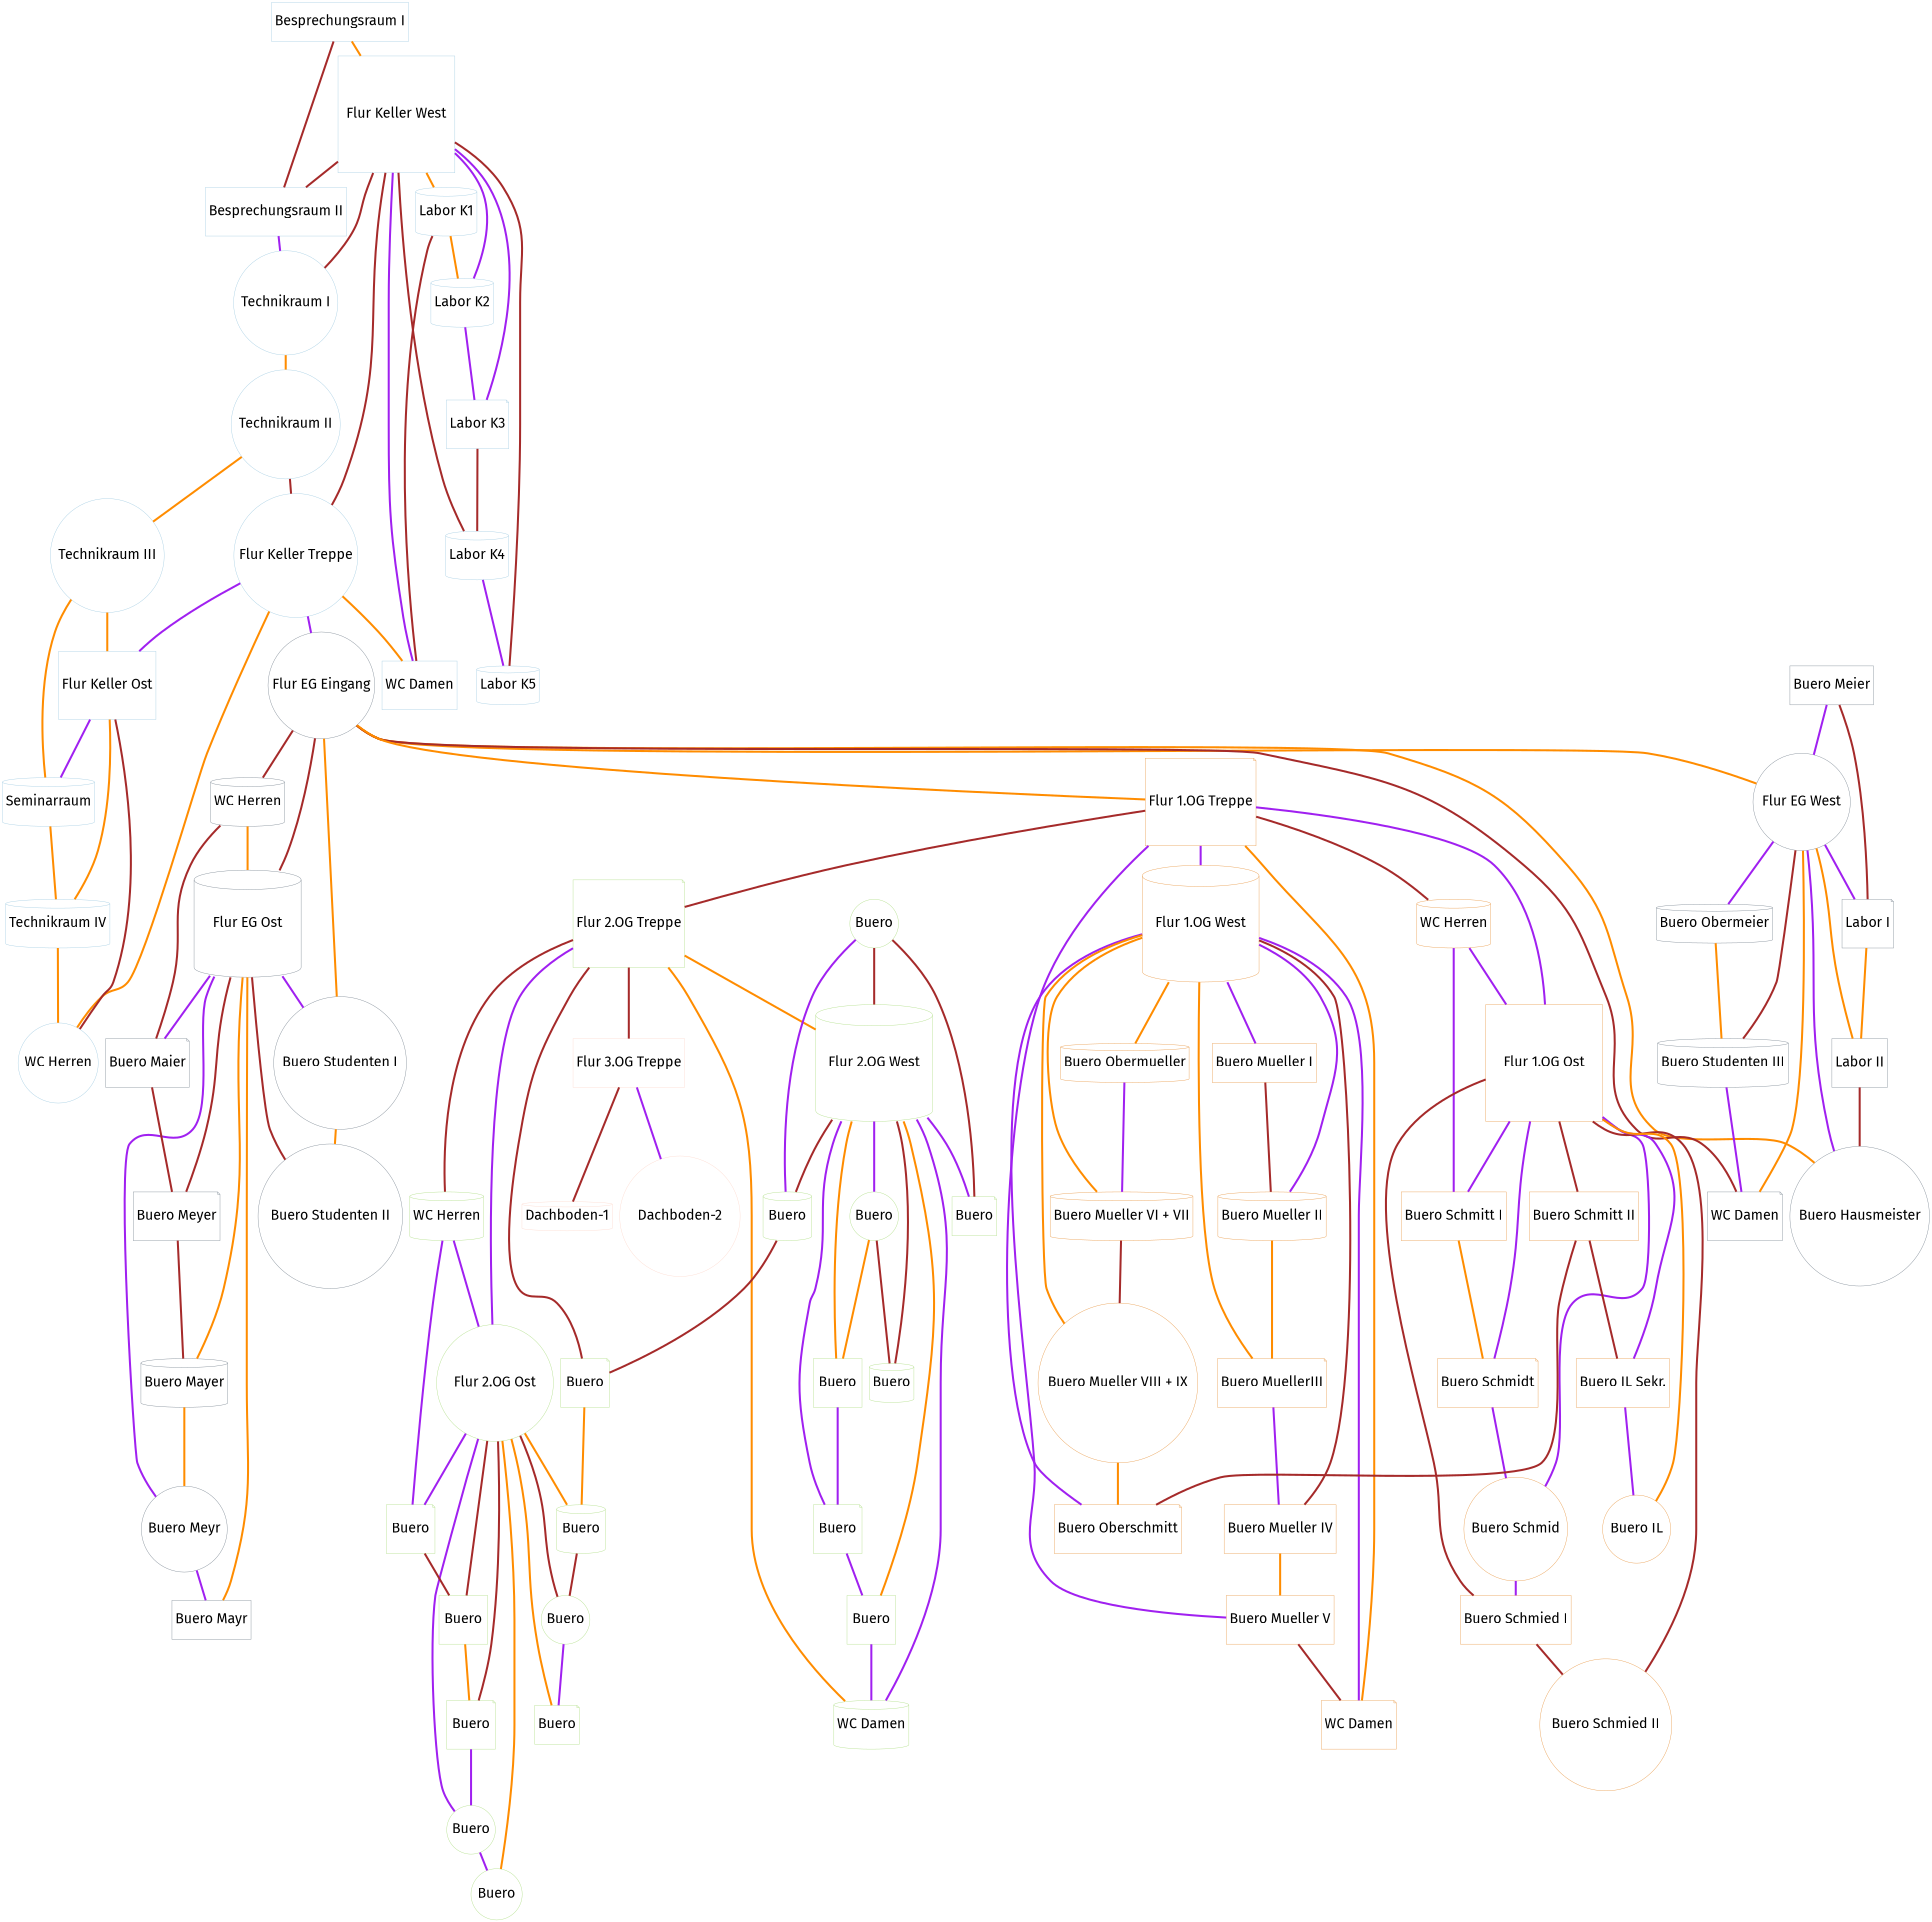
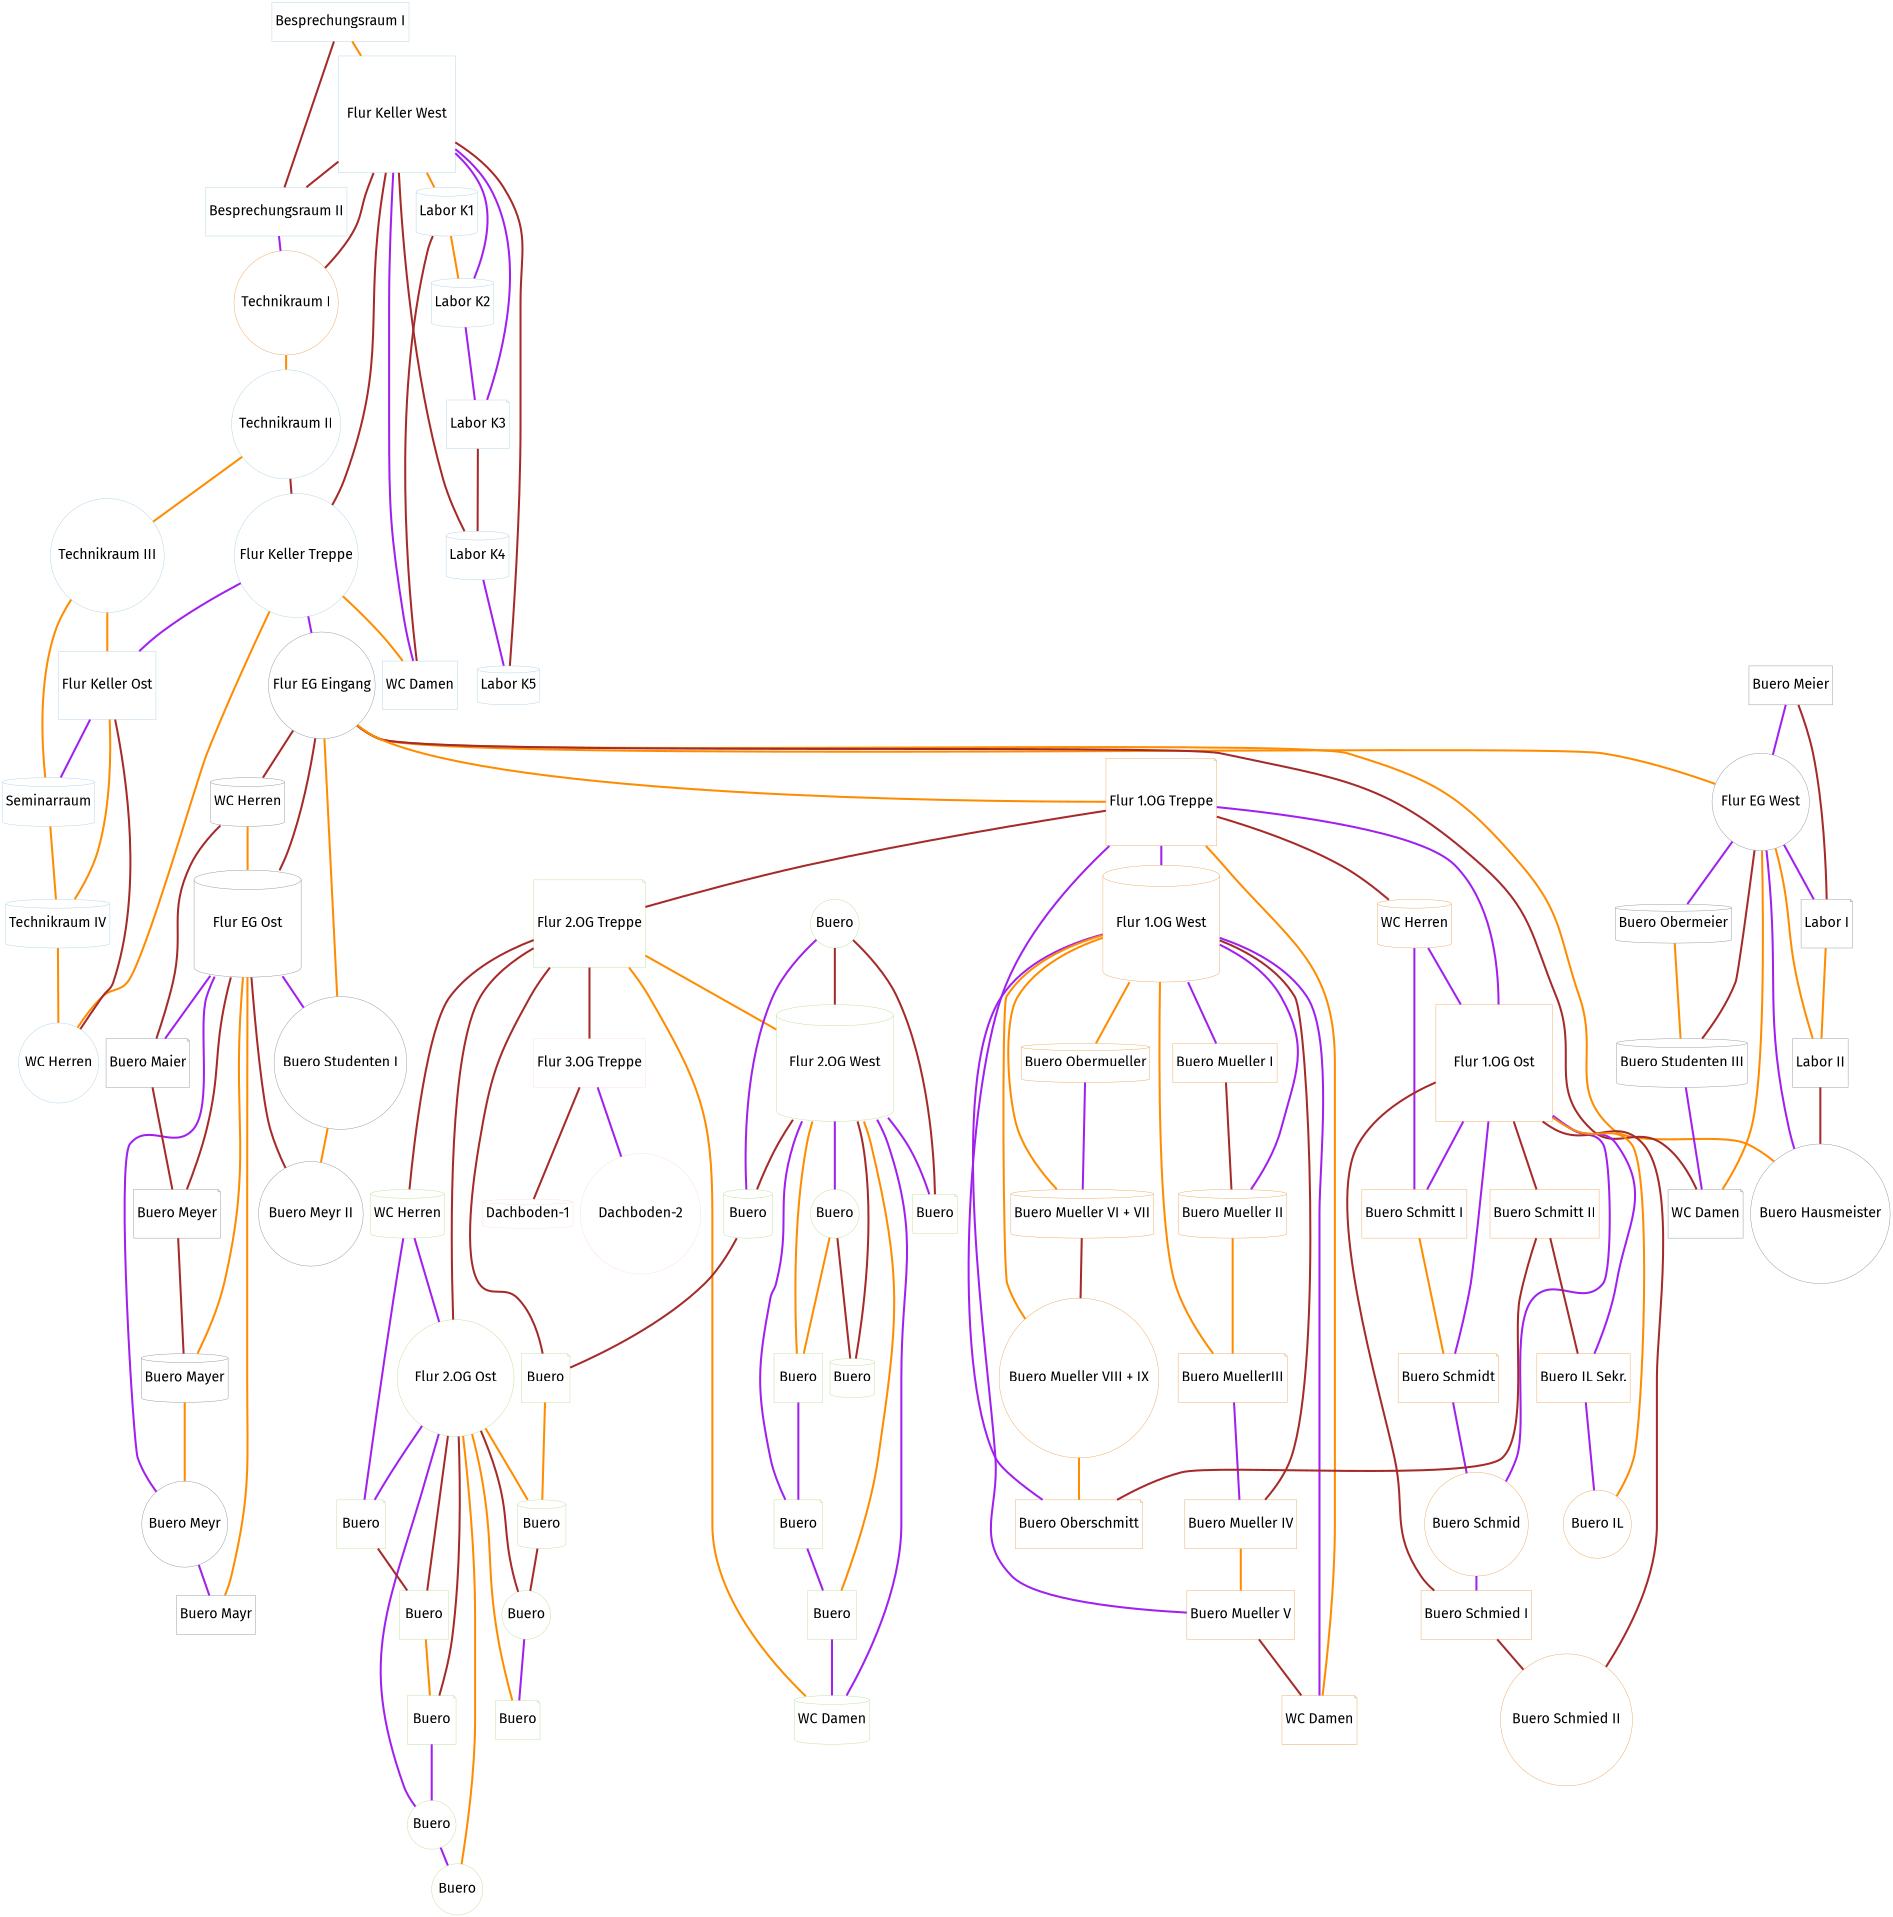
(286, 303) -> (286, 303)
(495, 1123) -> (456, 1120)
(330, 1216) -> (311, 1214)
